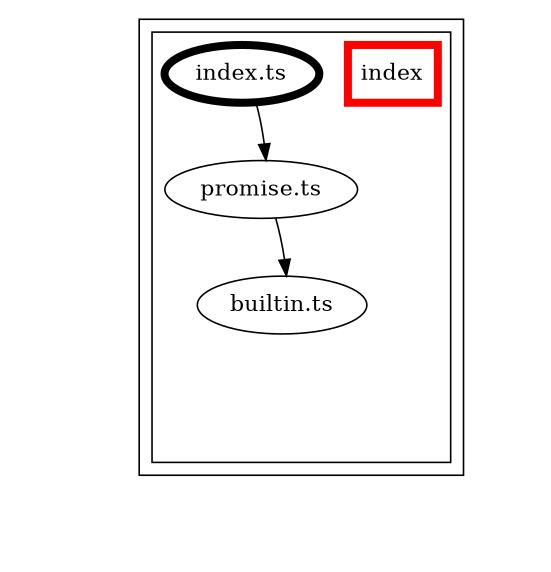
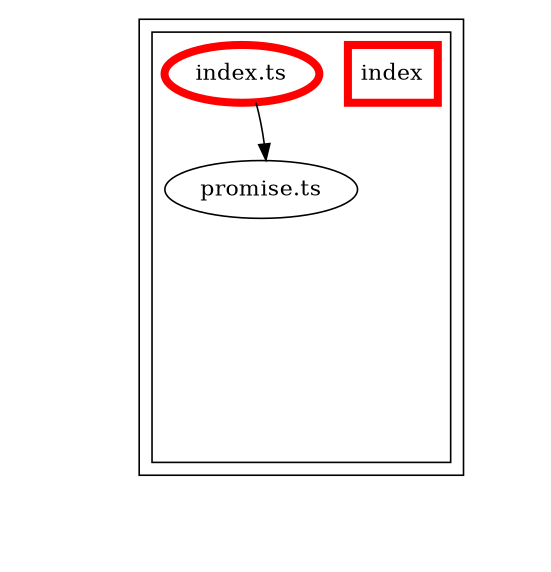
(242, 74) -> (242, 74)
(282, 305) -> none
